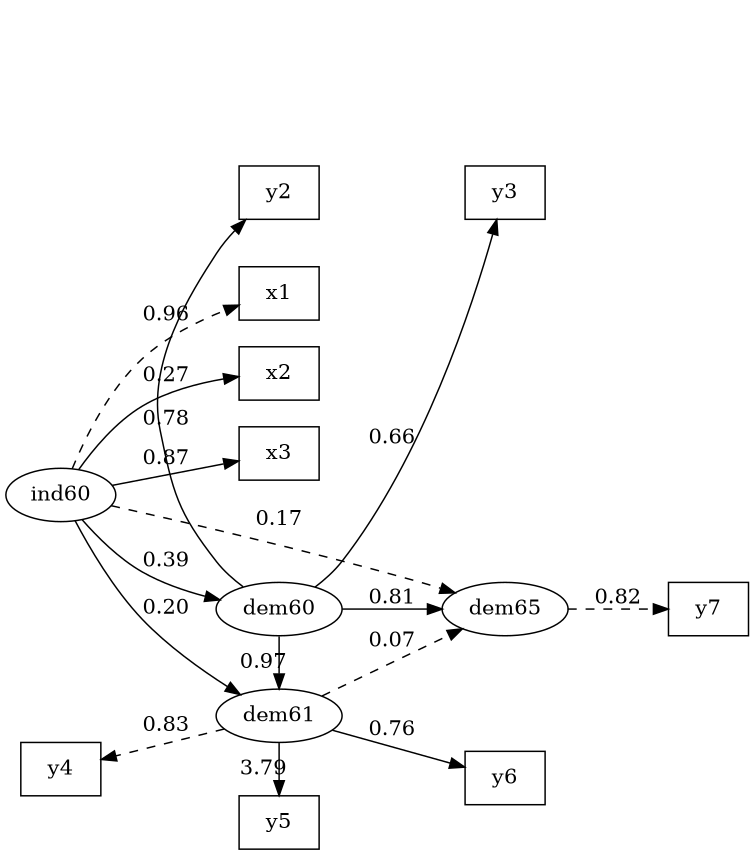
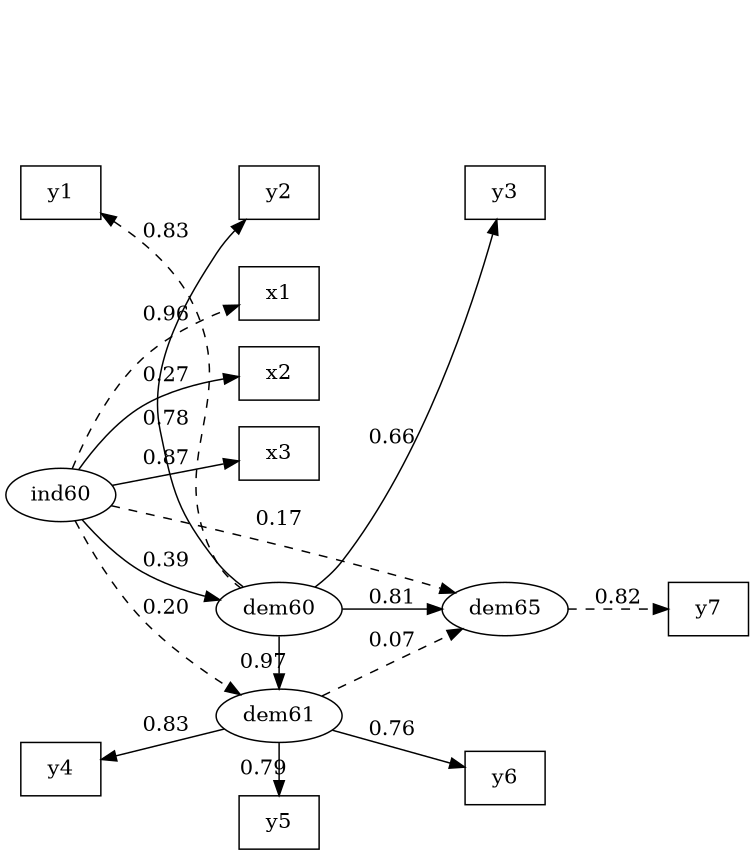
none -> (61, 193)
(139, 615) -> (139, 615)
(170, 742) -> (170, 742)
(264, 769) -> (264, 769)
